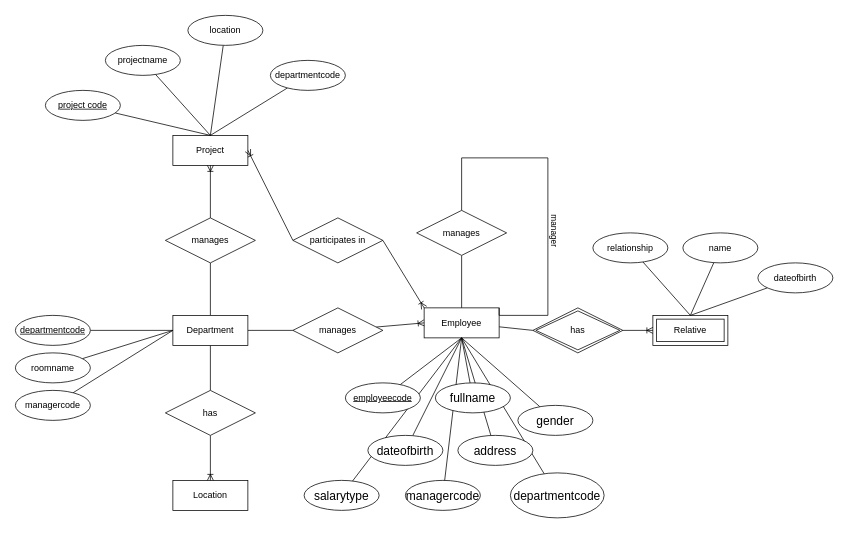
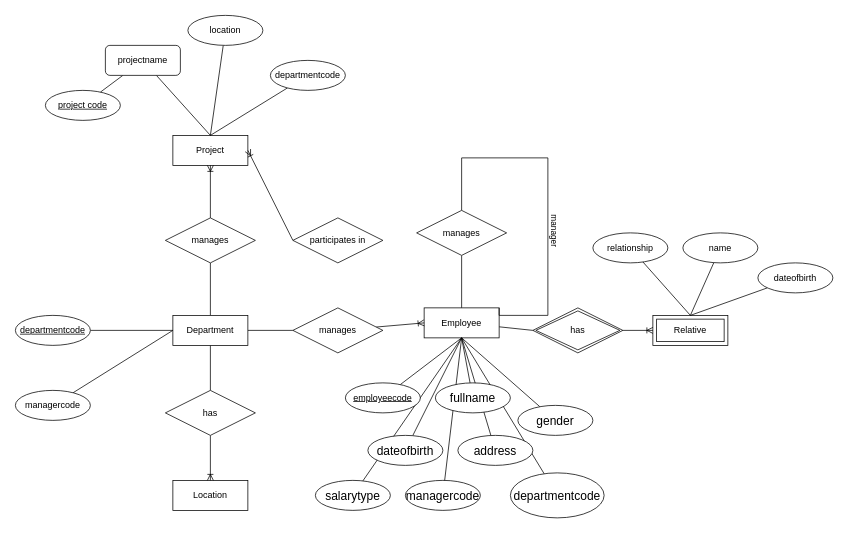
(143, 60) -> (143, 60)
(161, 124) -> (112, 84)
(403, 274) -> none
(123, 346) -> none
(53, 368) -> none
(342, 495) -> (353, 495)
